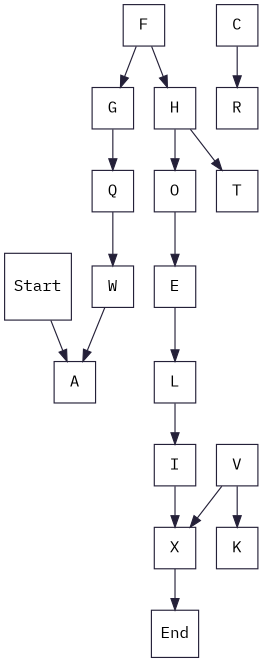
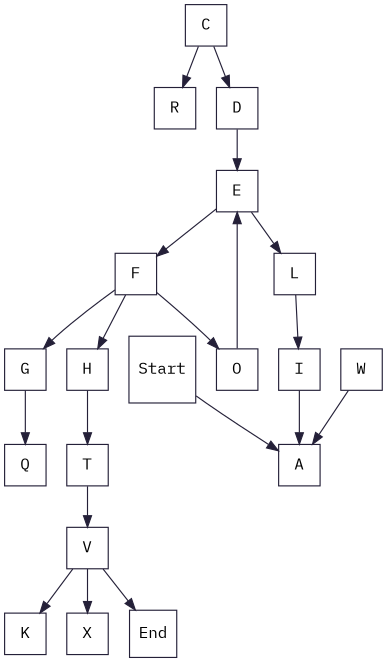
none -> (237, 108)
(175, 144) -> (184, 316)
none -> (191, 229)
(113, 233) -> none
none -> (88, 501)
(175, 501) -> (299, 412)
(175, 584) -> (116, 585)
